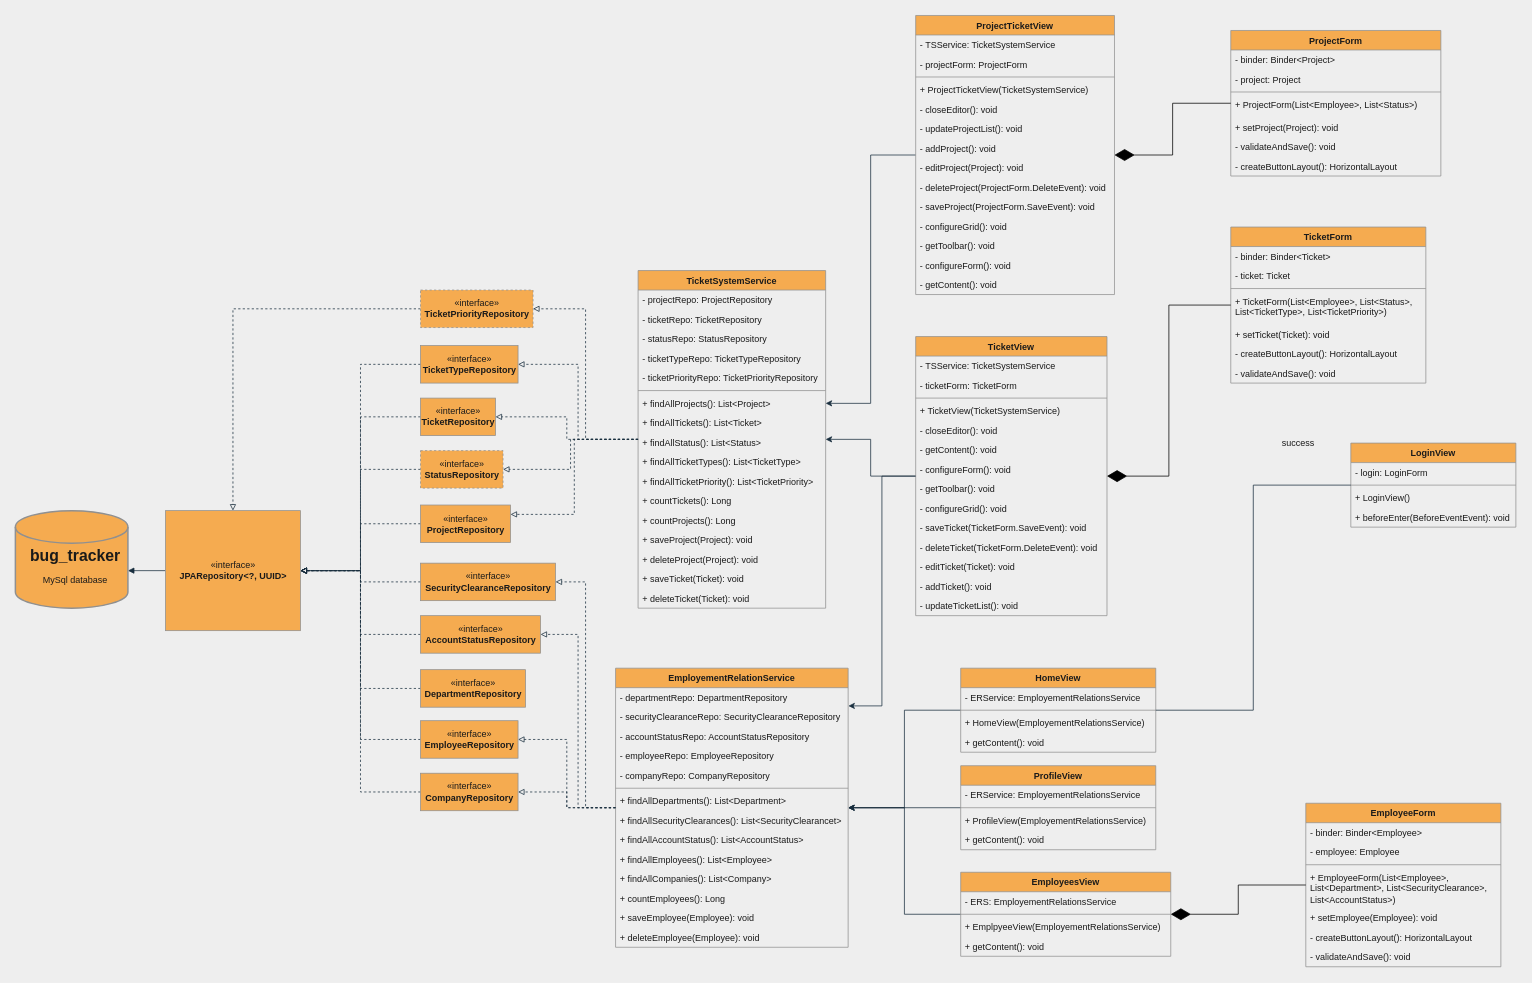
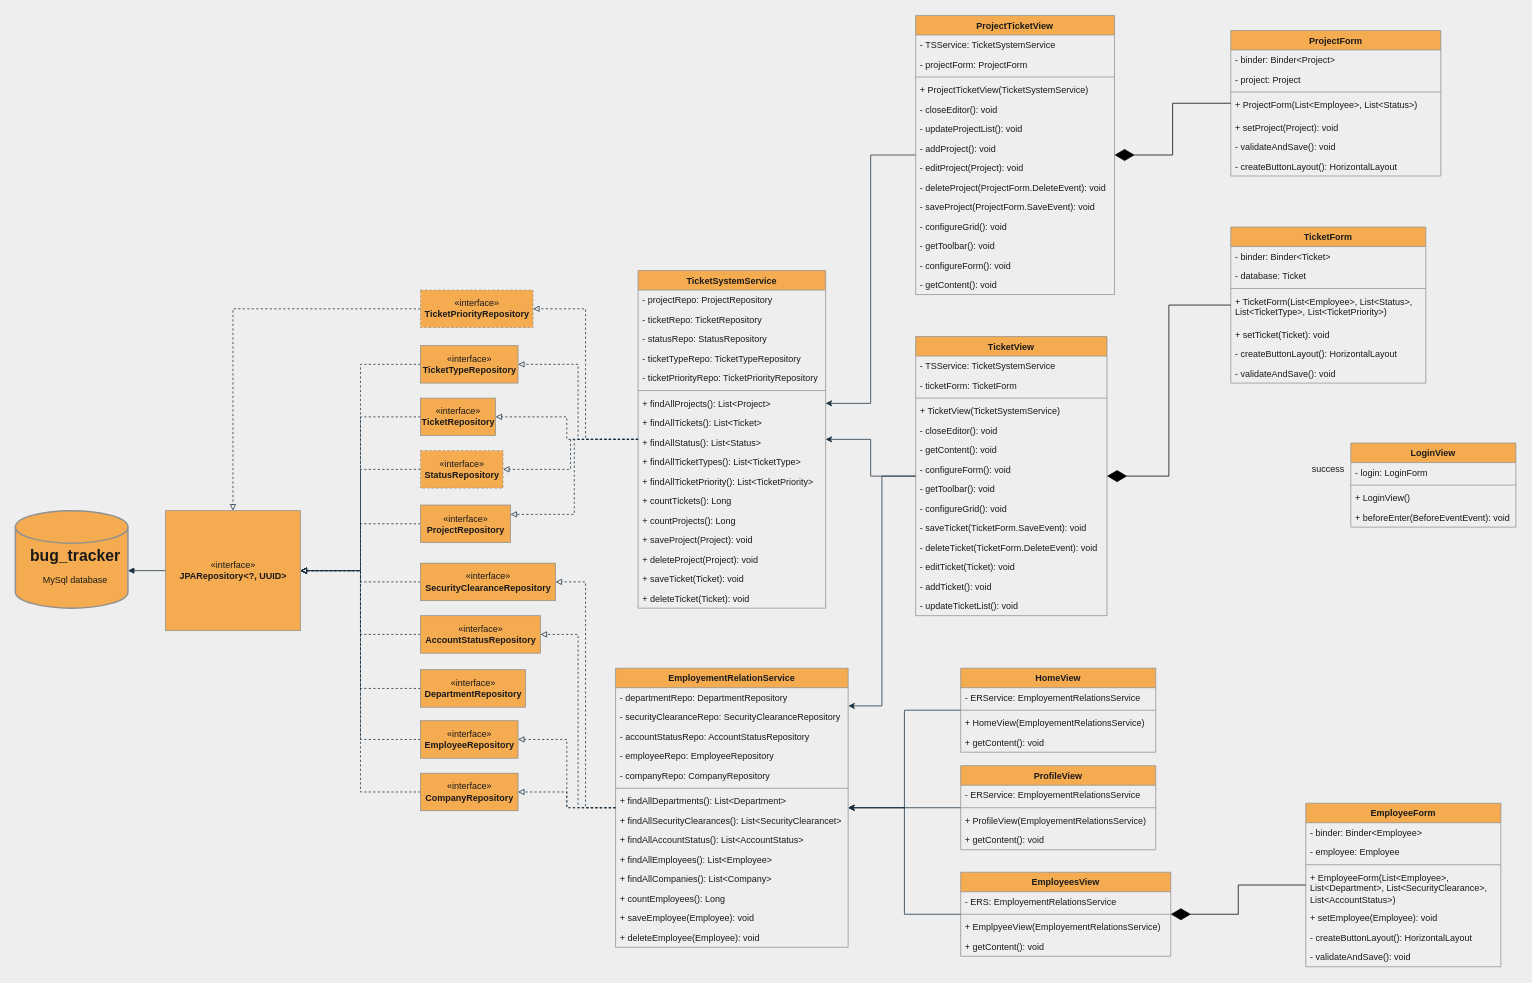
(1269, 276) -> (1275, 276)
(1298, 443) -> (1328, 469)
(1253, 598) -> none
